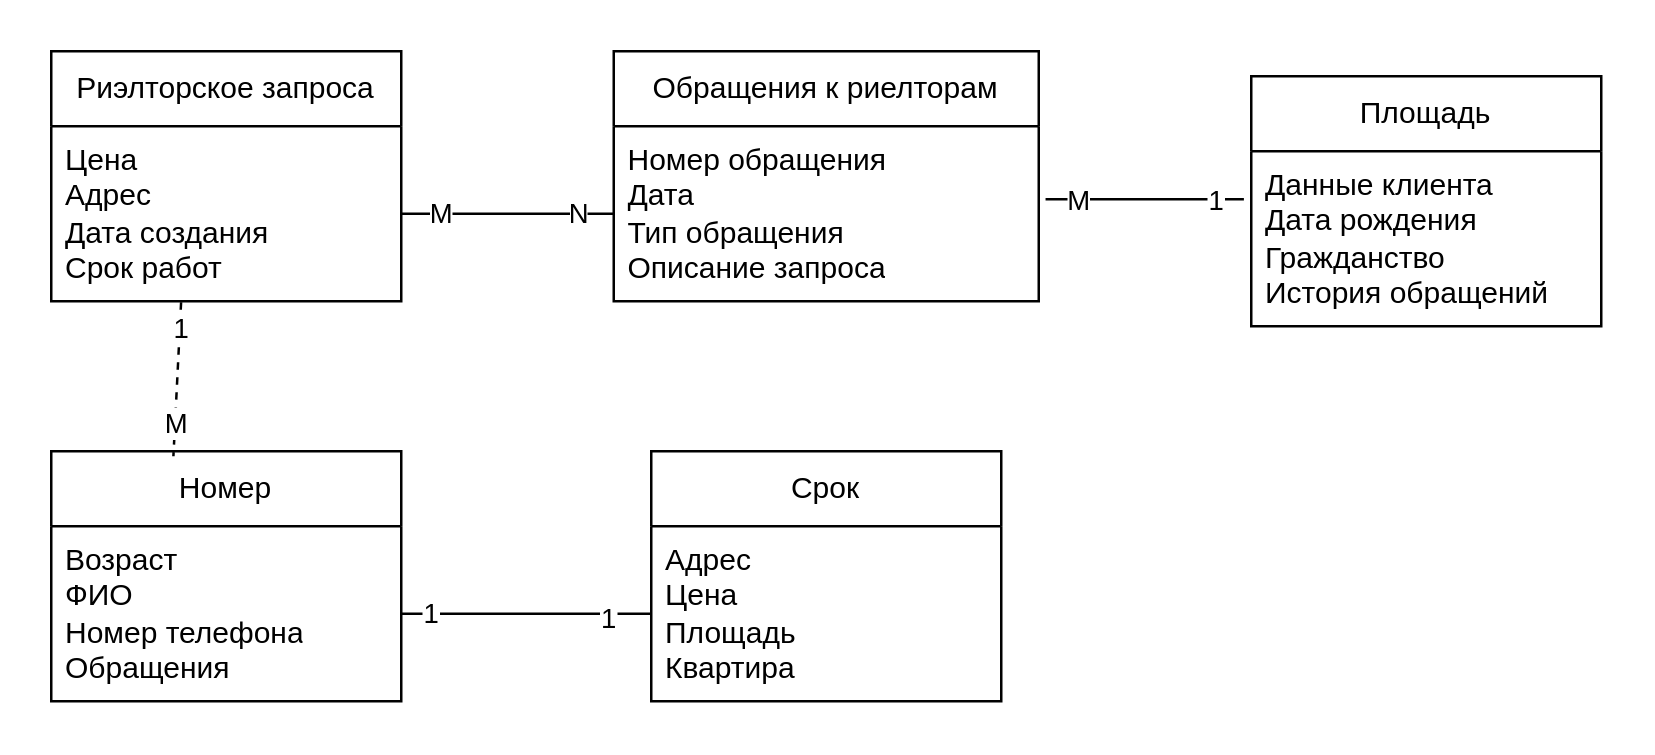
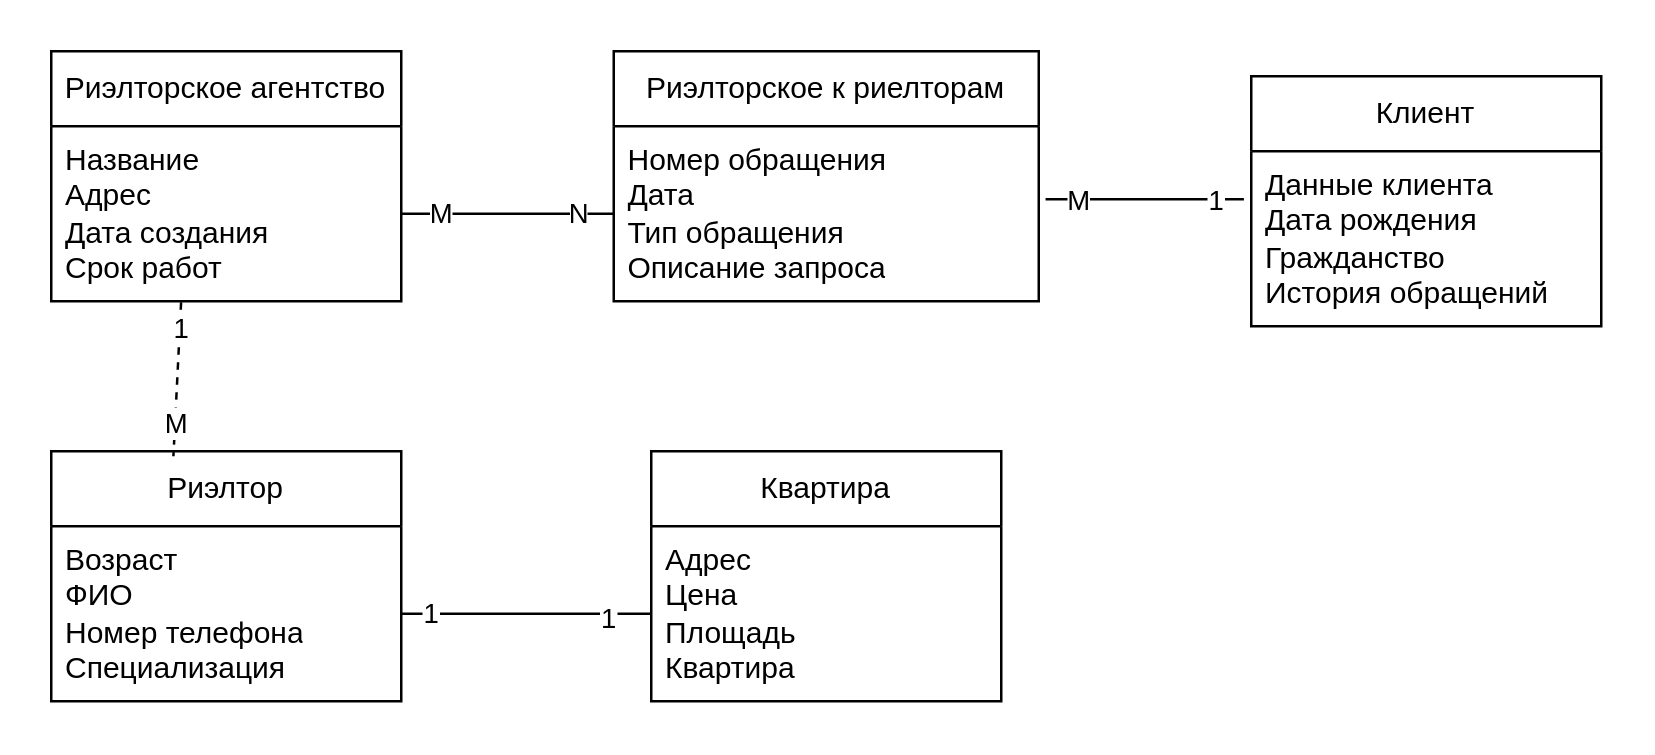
(226, 89) -> (226, 89)
(826, 89) -> (826, 89)
(1426, 114) -> (1426, 114)
(172, 214) -> (172, 214)
(226, 489) -> (226, 489)
(826, 489) -> (826, 489)
(180, 614) -> (180, 614)
